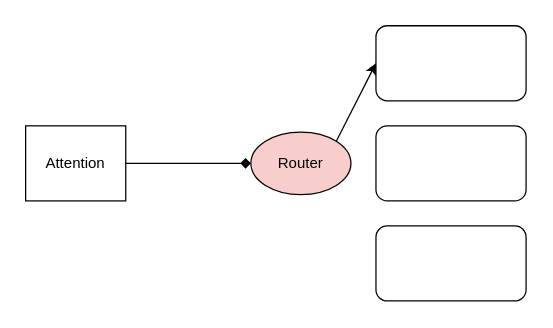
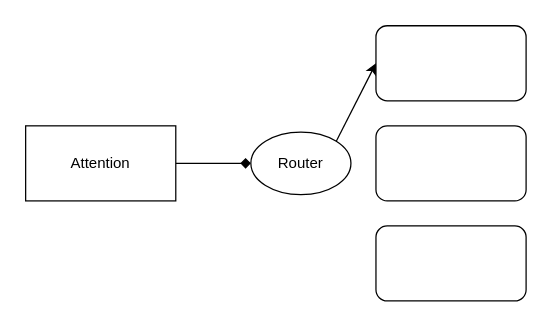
(76, 163) -> (101, 163)
(301, 163) -> (301, 163)
